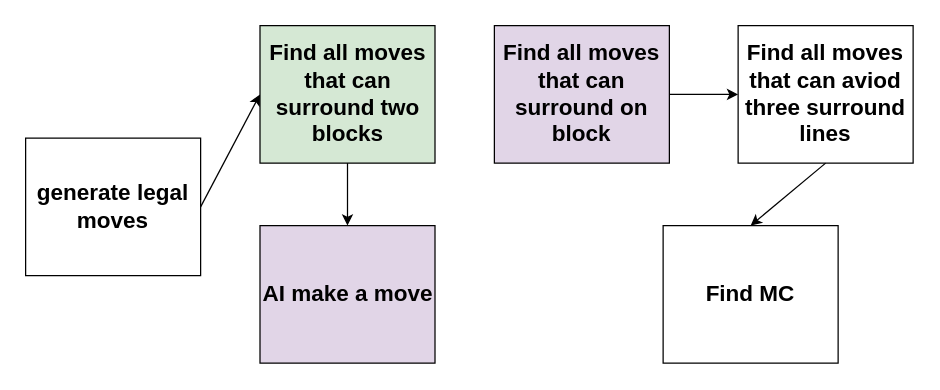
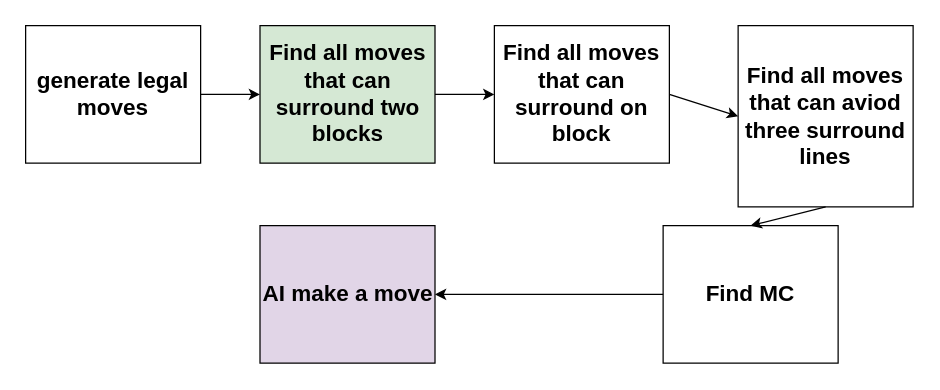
none -> (460, 94)
(582, 94) -> (582, 94)
(826, 94) -> (826, 116)
(348, 190) -> none
(113, 207) -> (113, 94)
none -> (553, 294)
